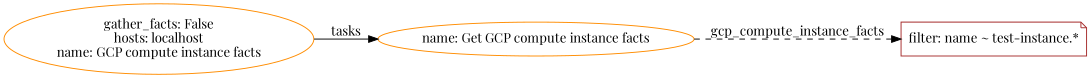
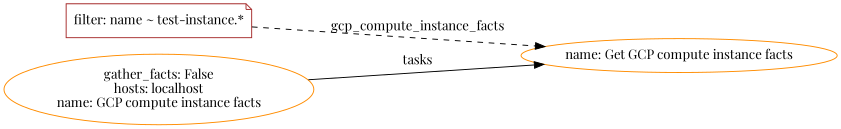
(793, 39) -> (394, 36)
